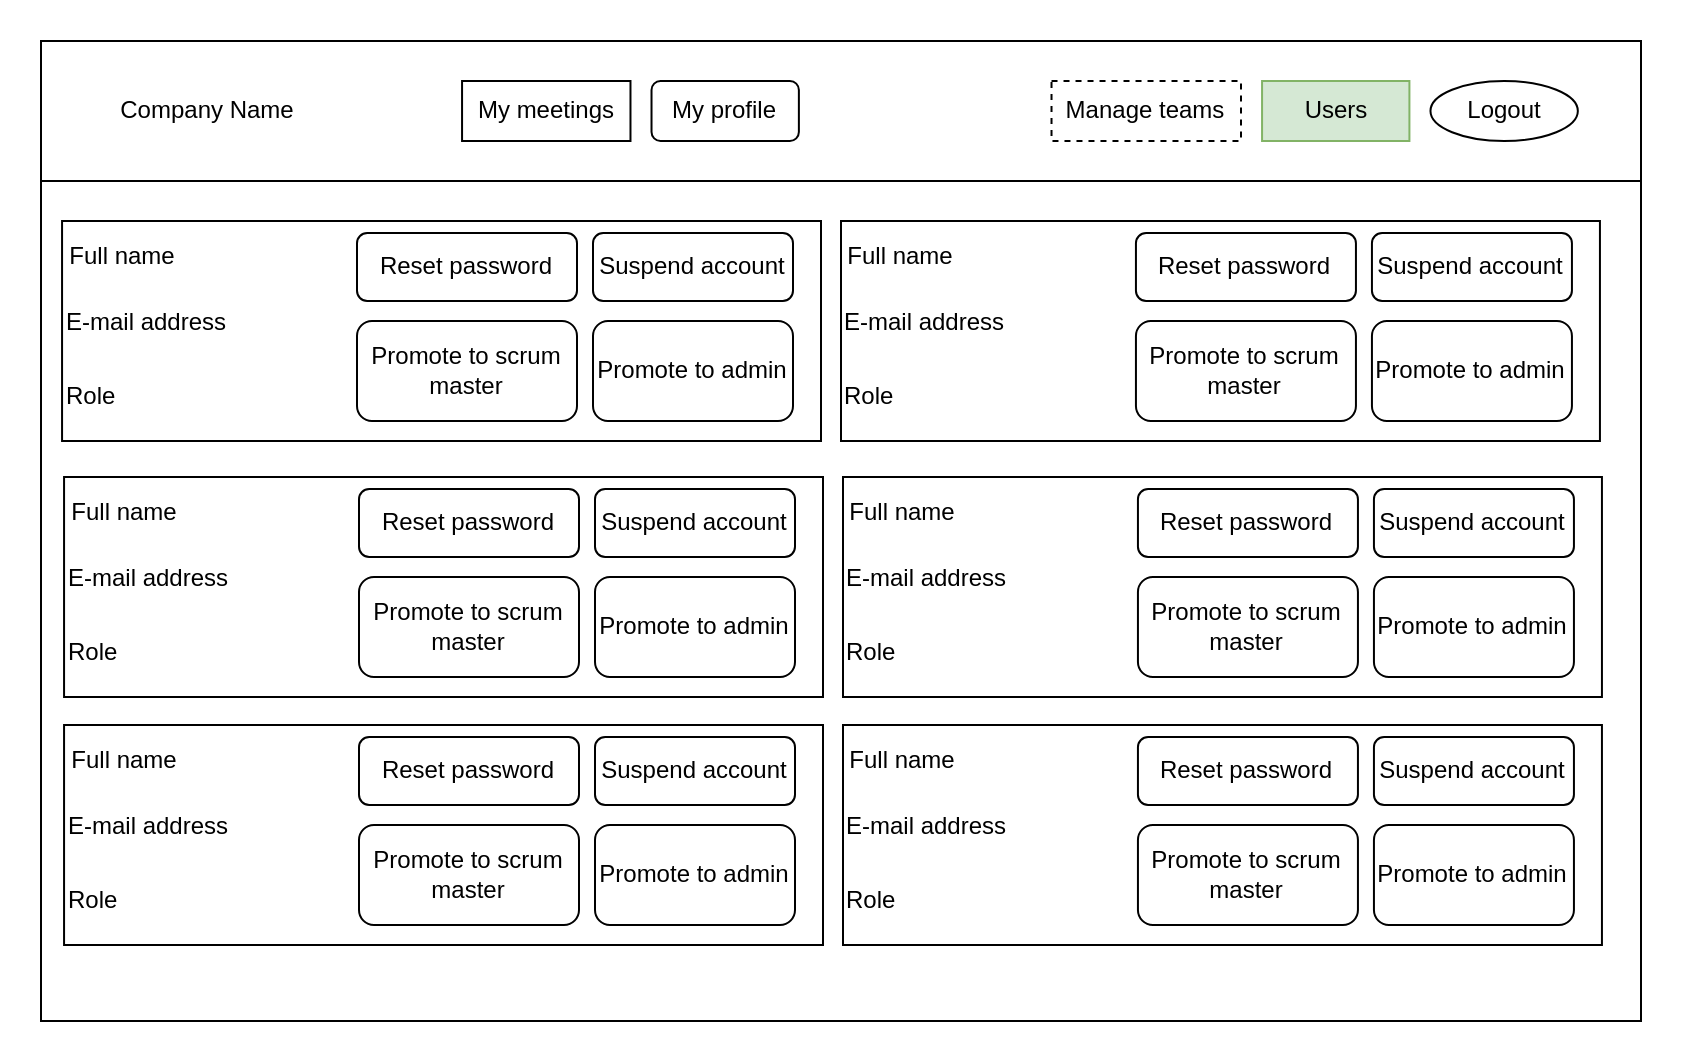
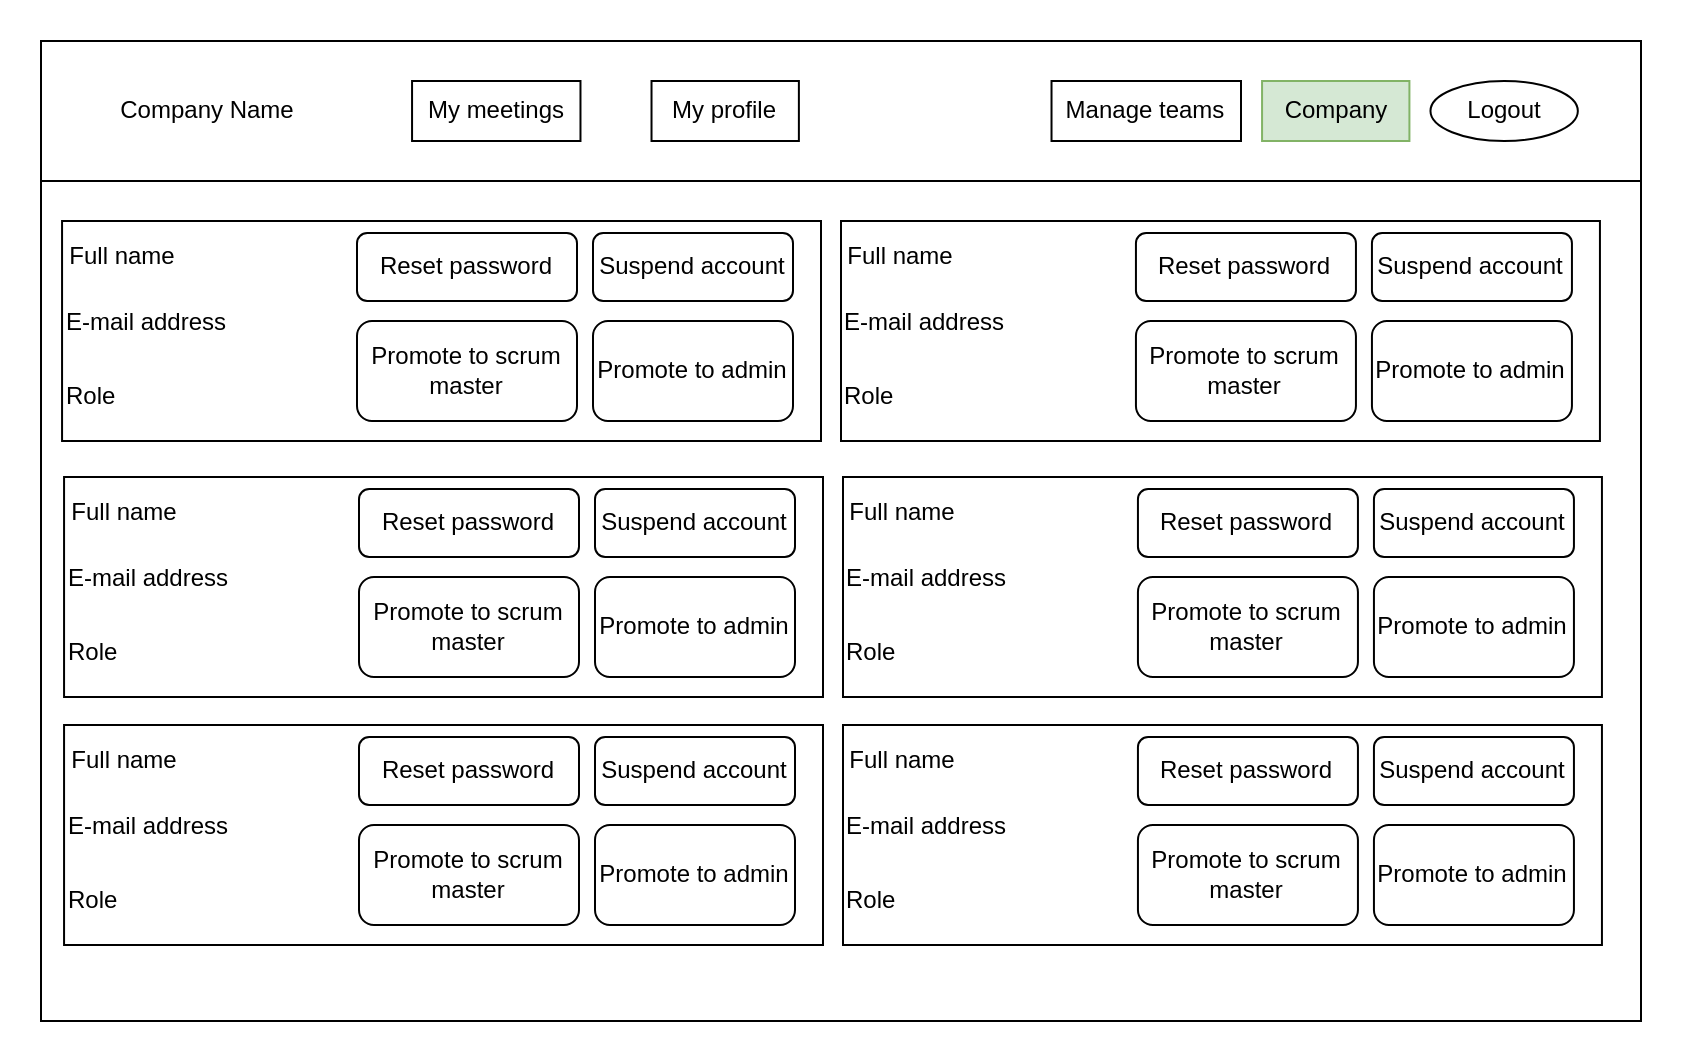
(546, 111) -> (496, 111)
(725, 111) -> (725, 111)
(1146, 111) -> (1146, 111)
(1337, 111) -> (1337, 111)
